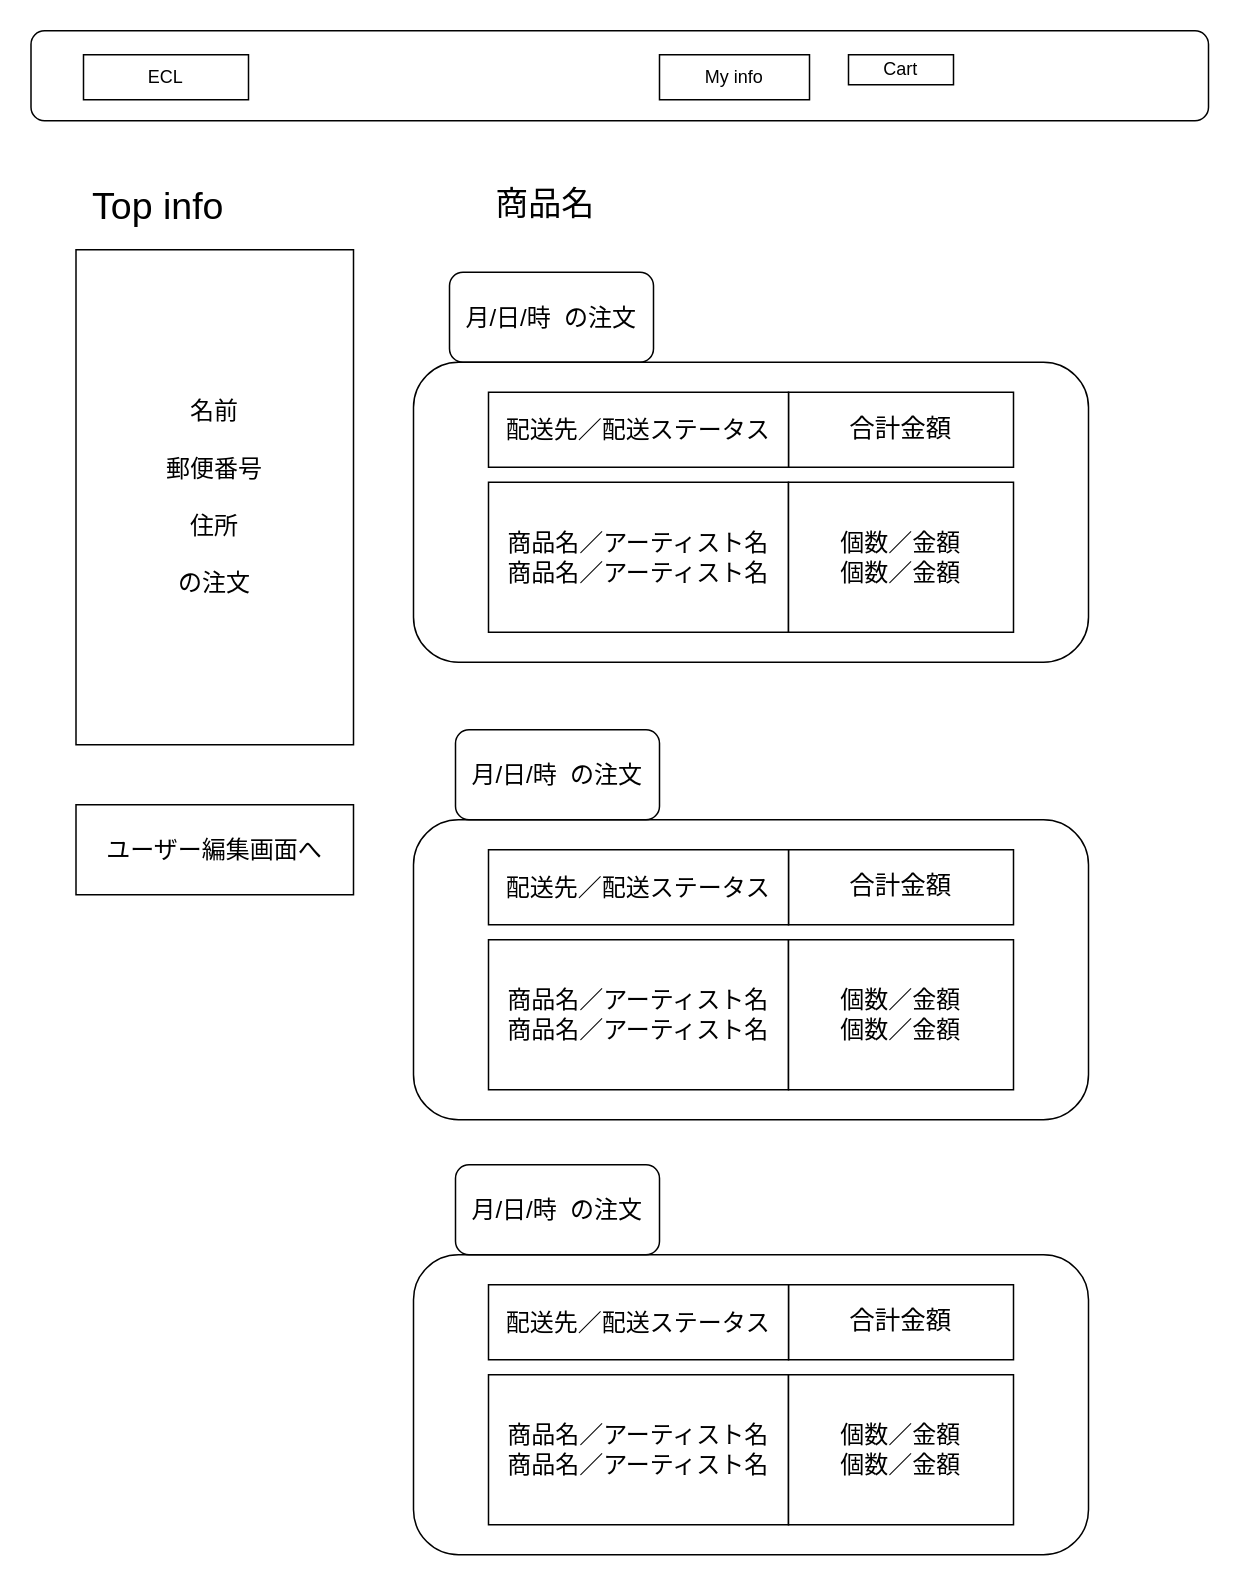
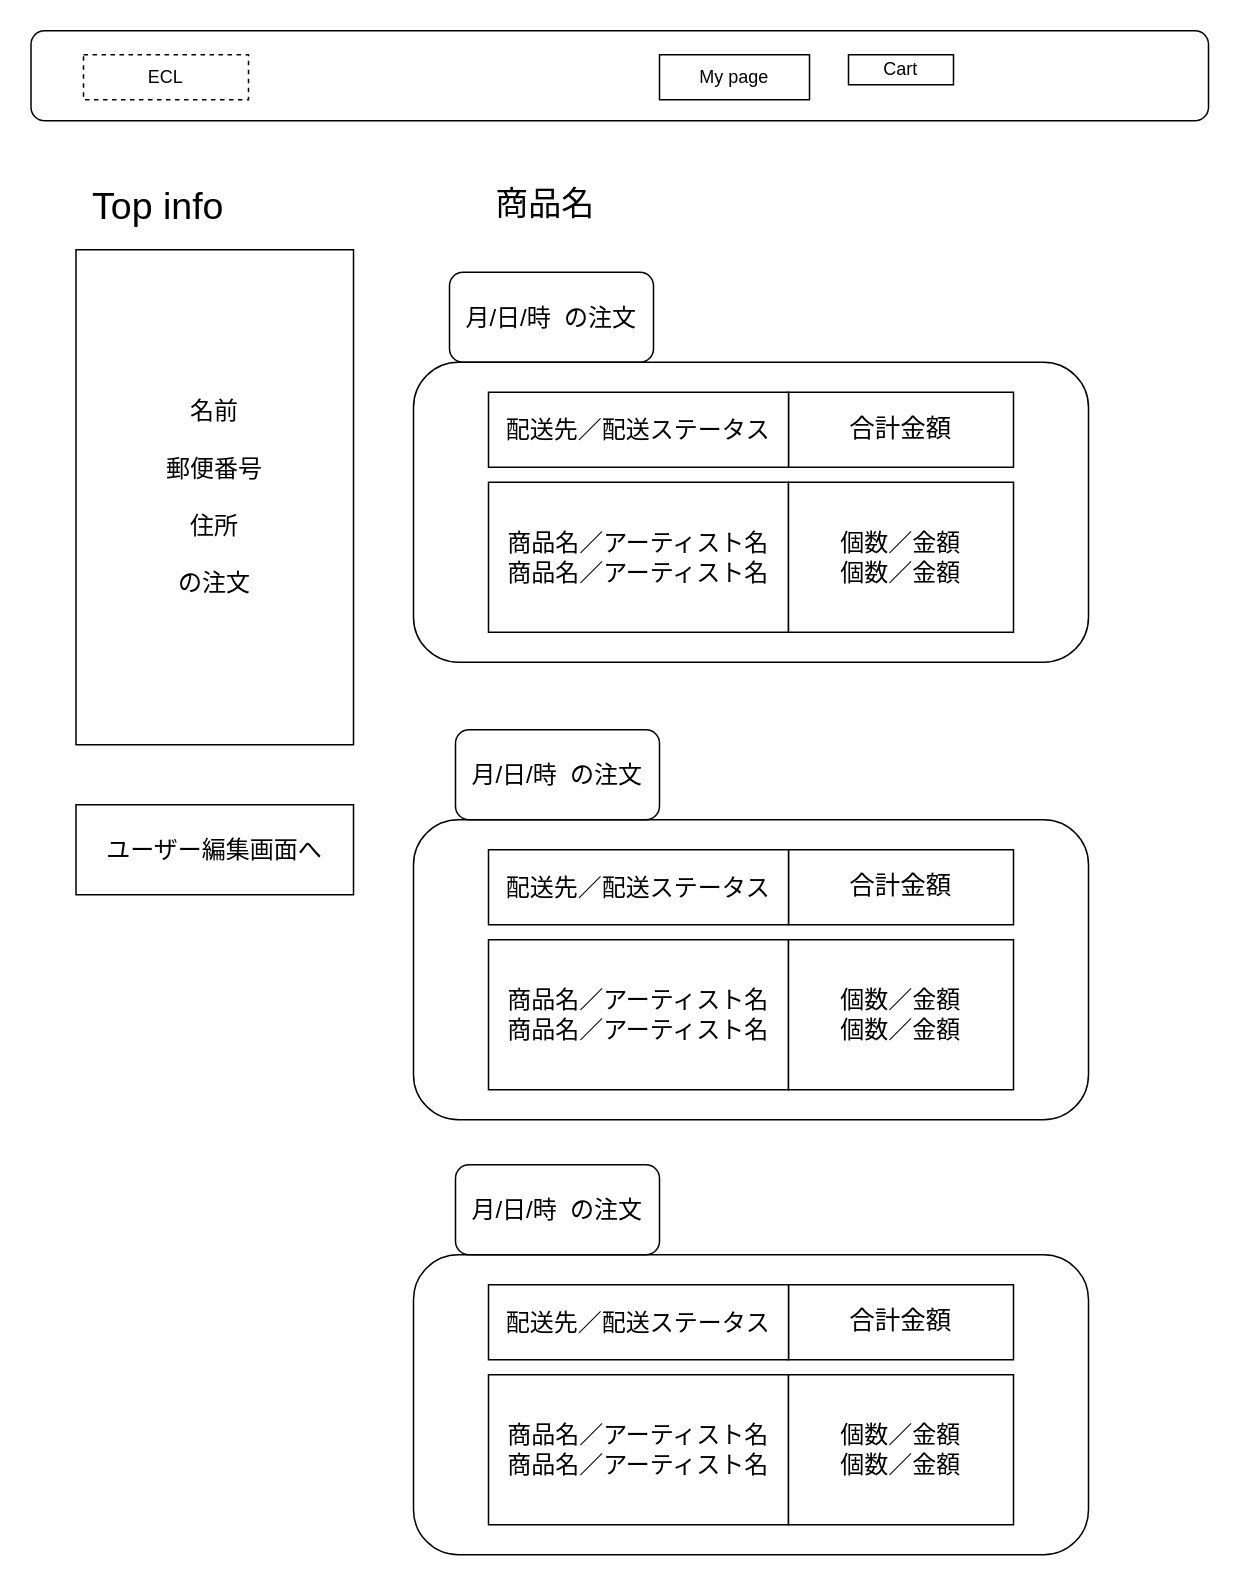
(166, 77) -> (166, 77)
(734, 77) -> (734, 77)
